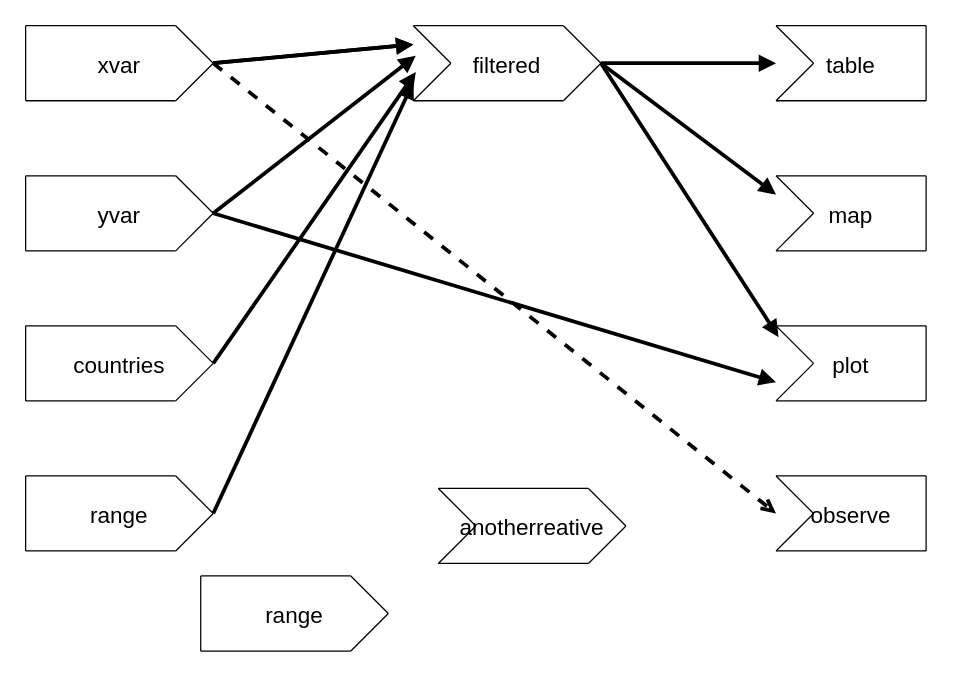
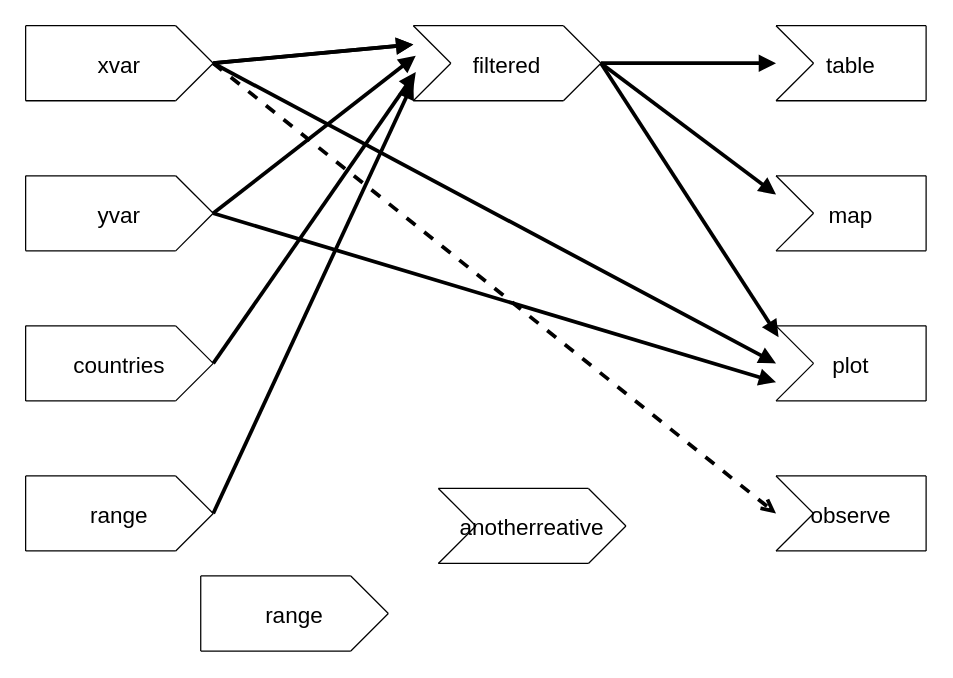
none -> (491, 211)
